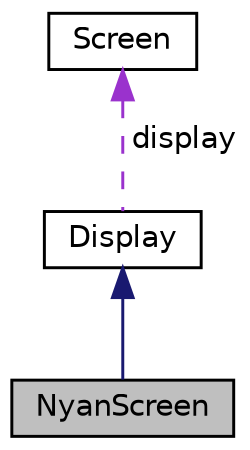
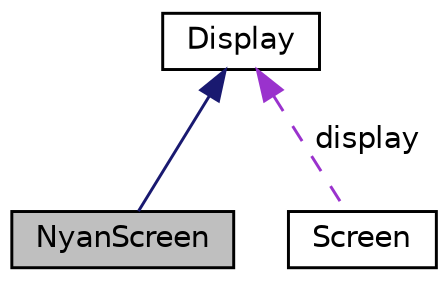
(123, 156) -> (310, 154)
